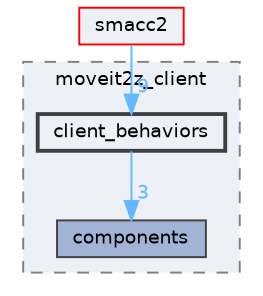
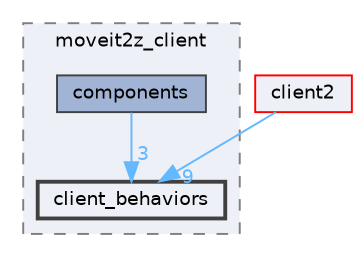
(131, 26) -> (304, 94)
(131, 176) -> (131, 137)
